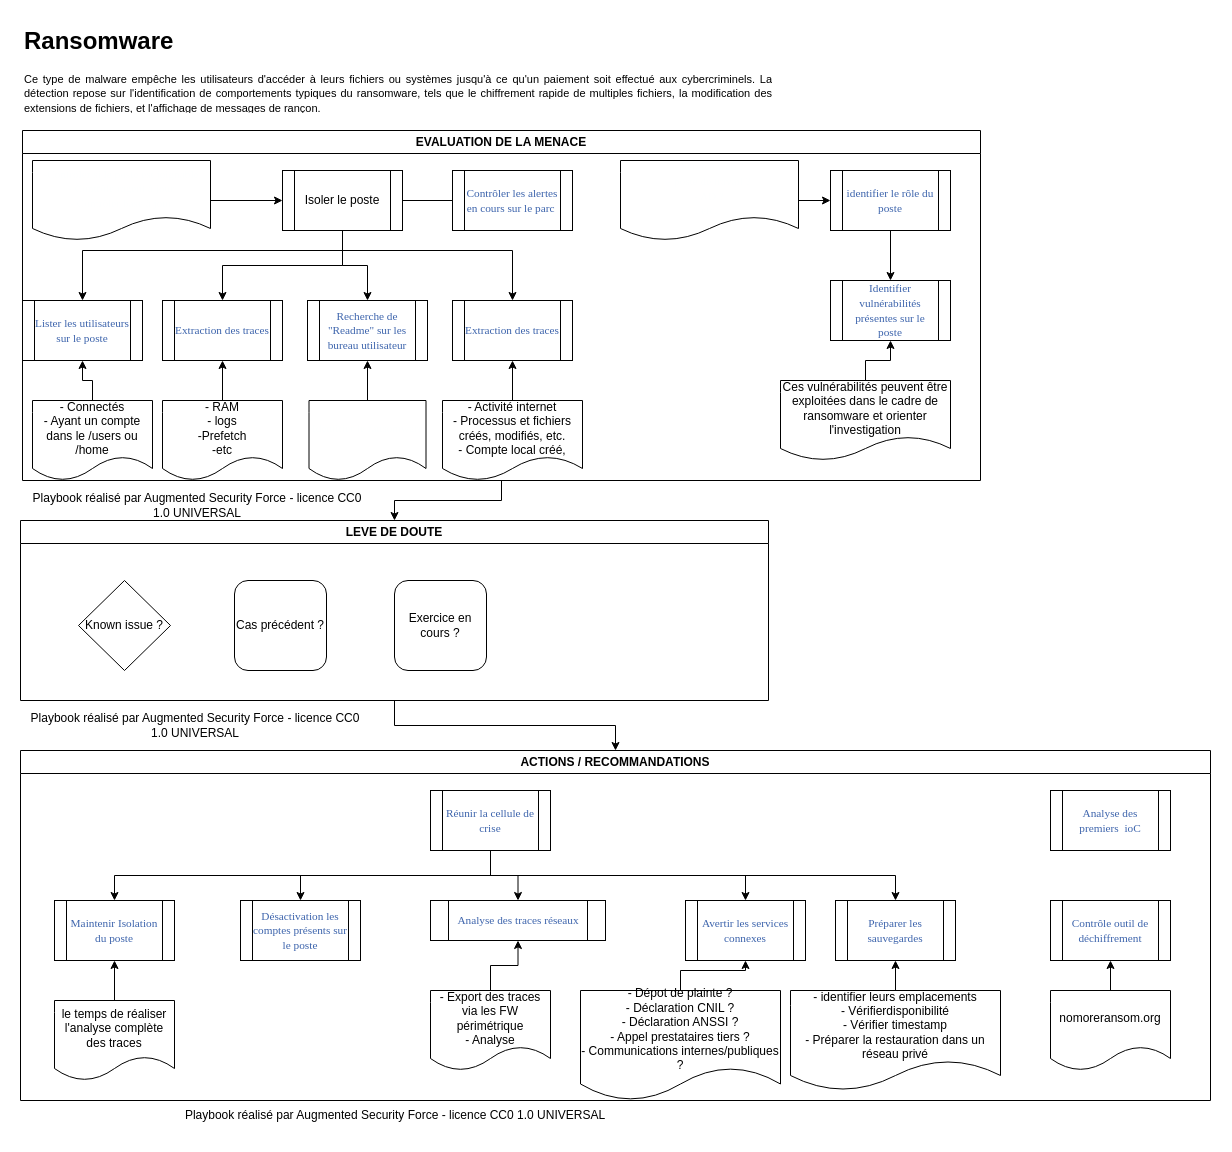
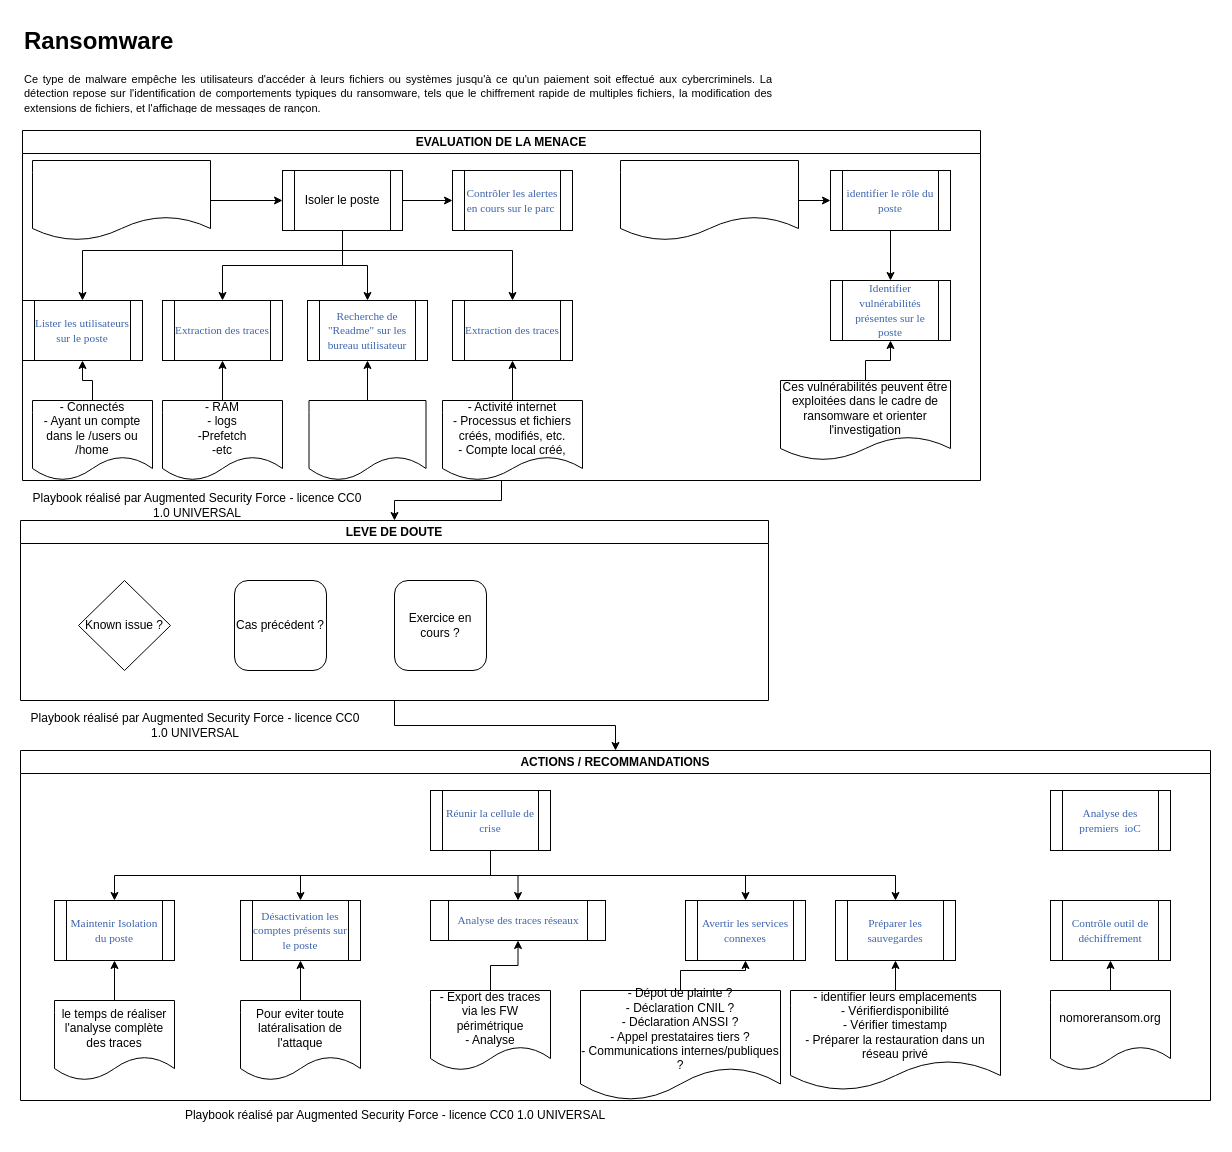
(447, 201) -> (444, 201)
none -> (301, 984)
none -> (301, 1041)
